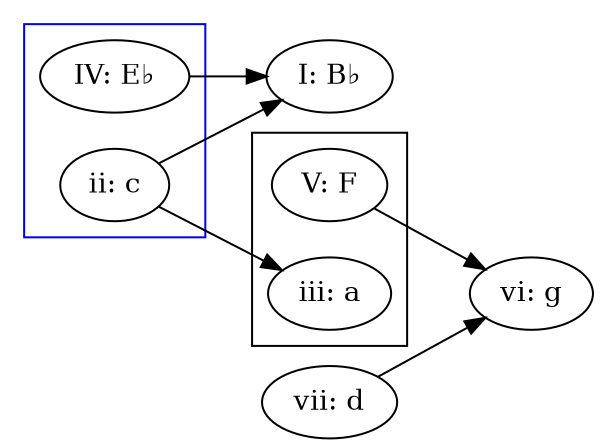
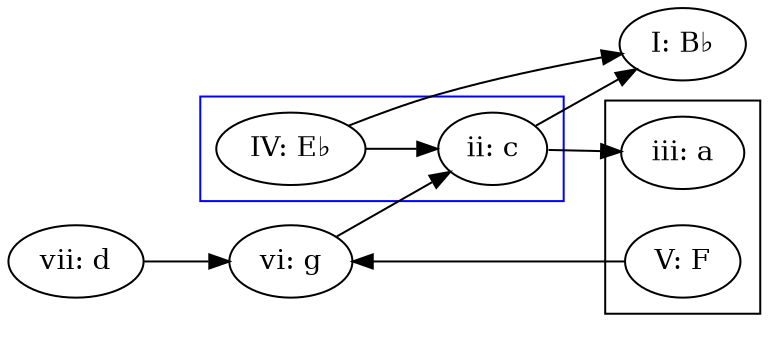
none -> (391, 149)
none -> (377, 213)
